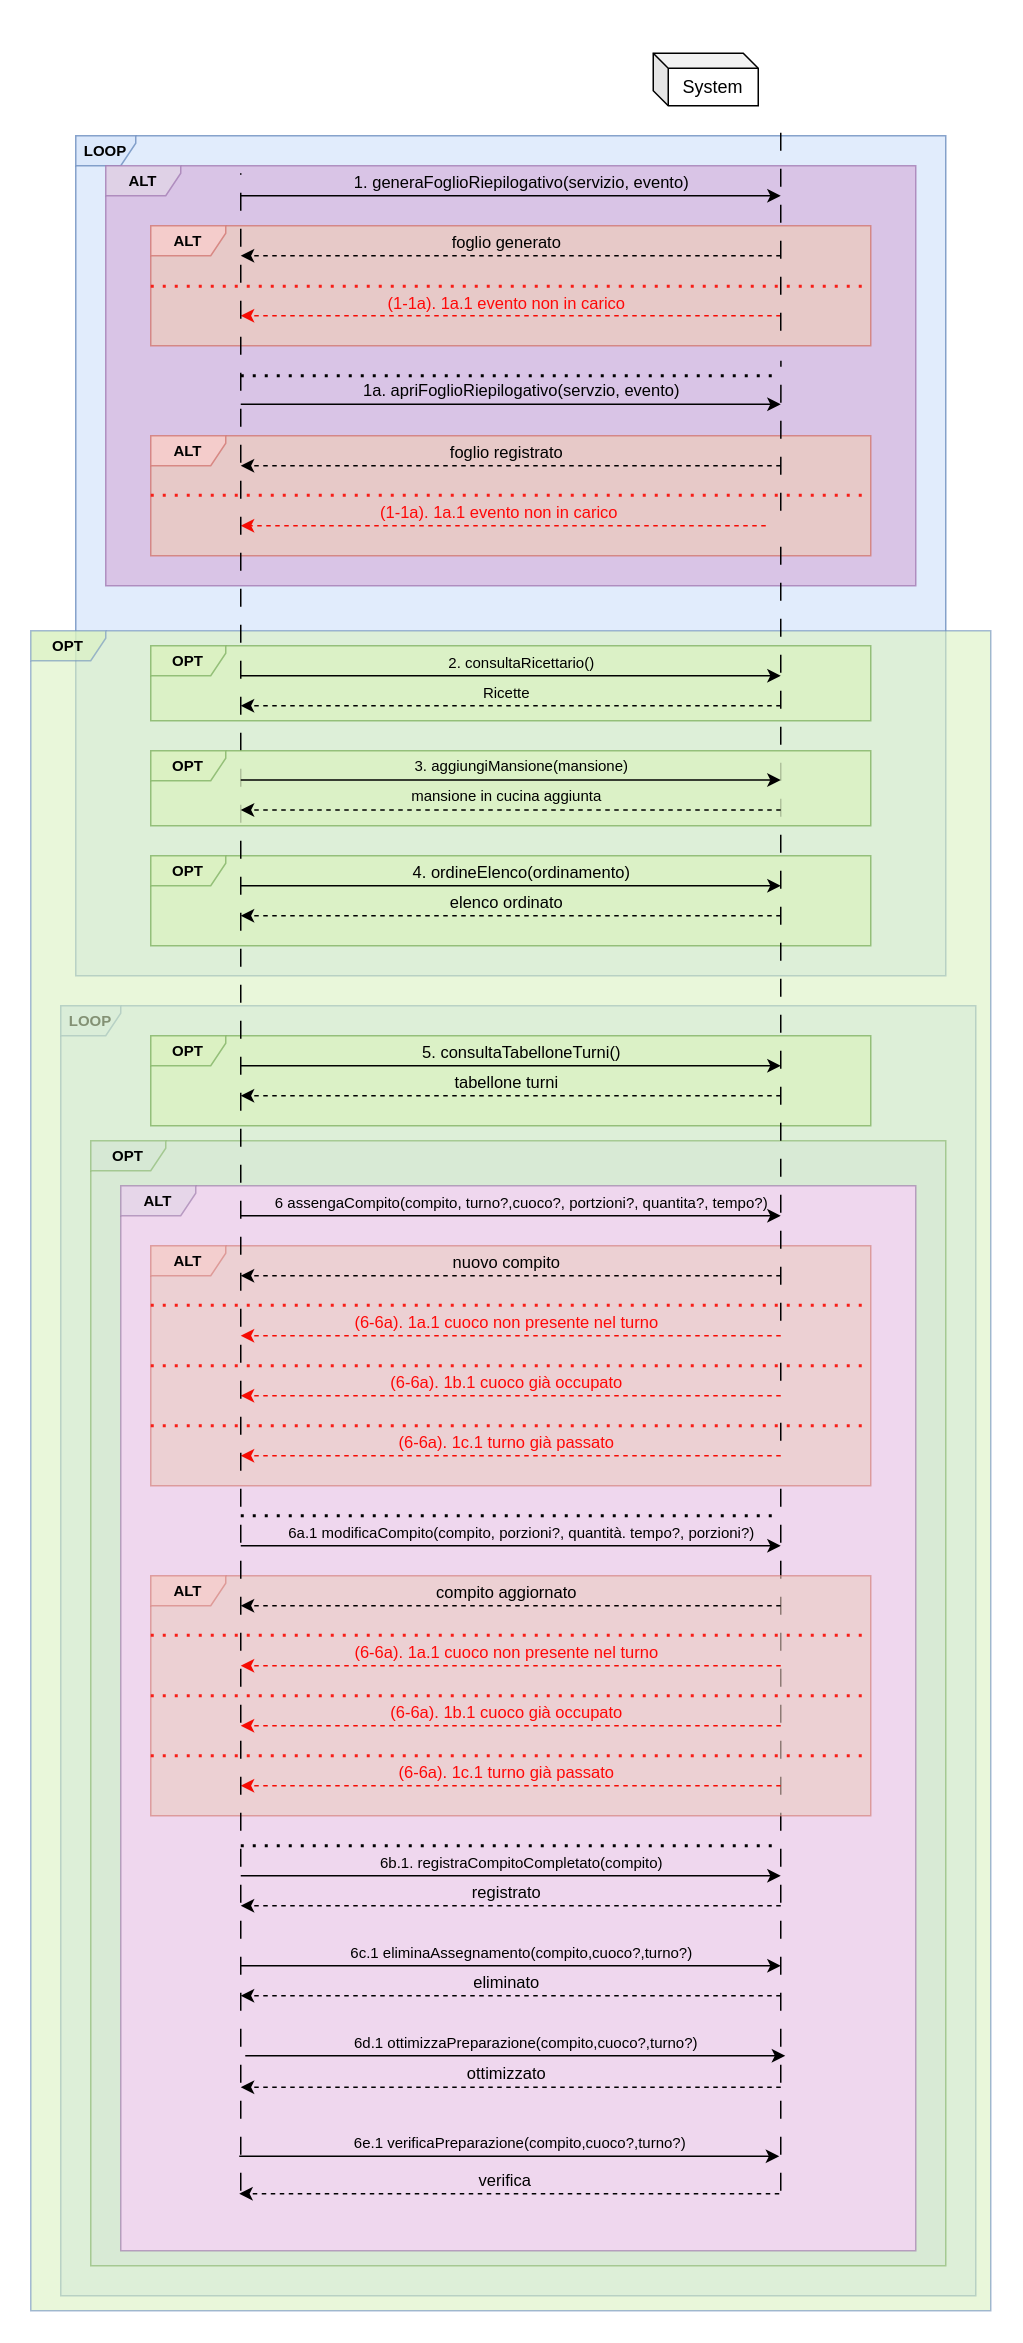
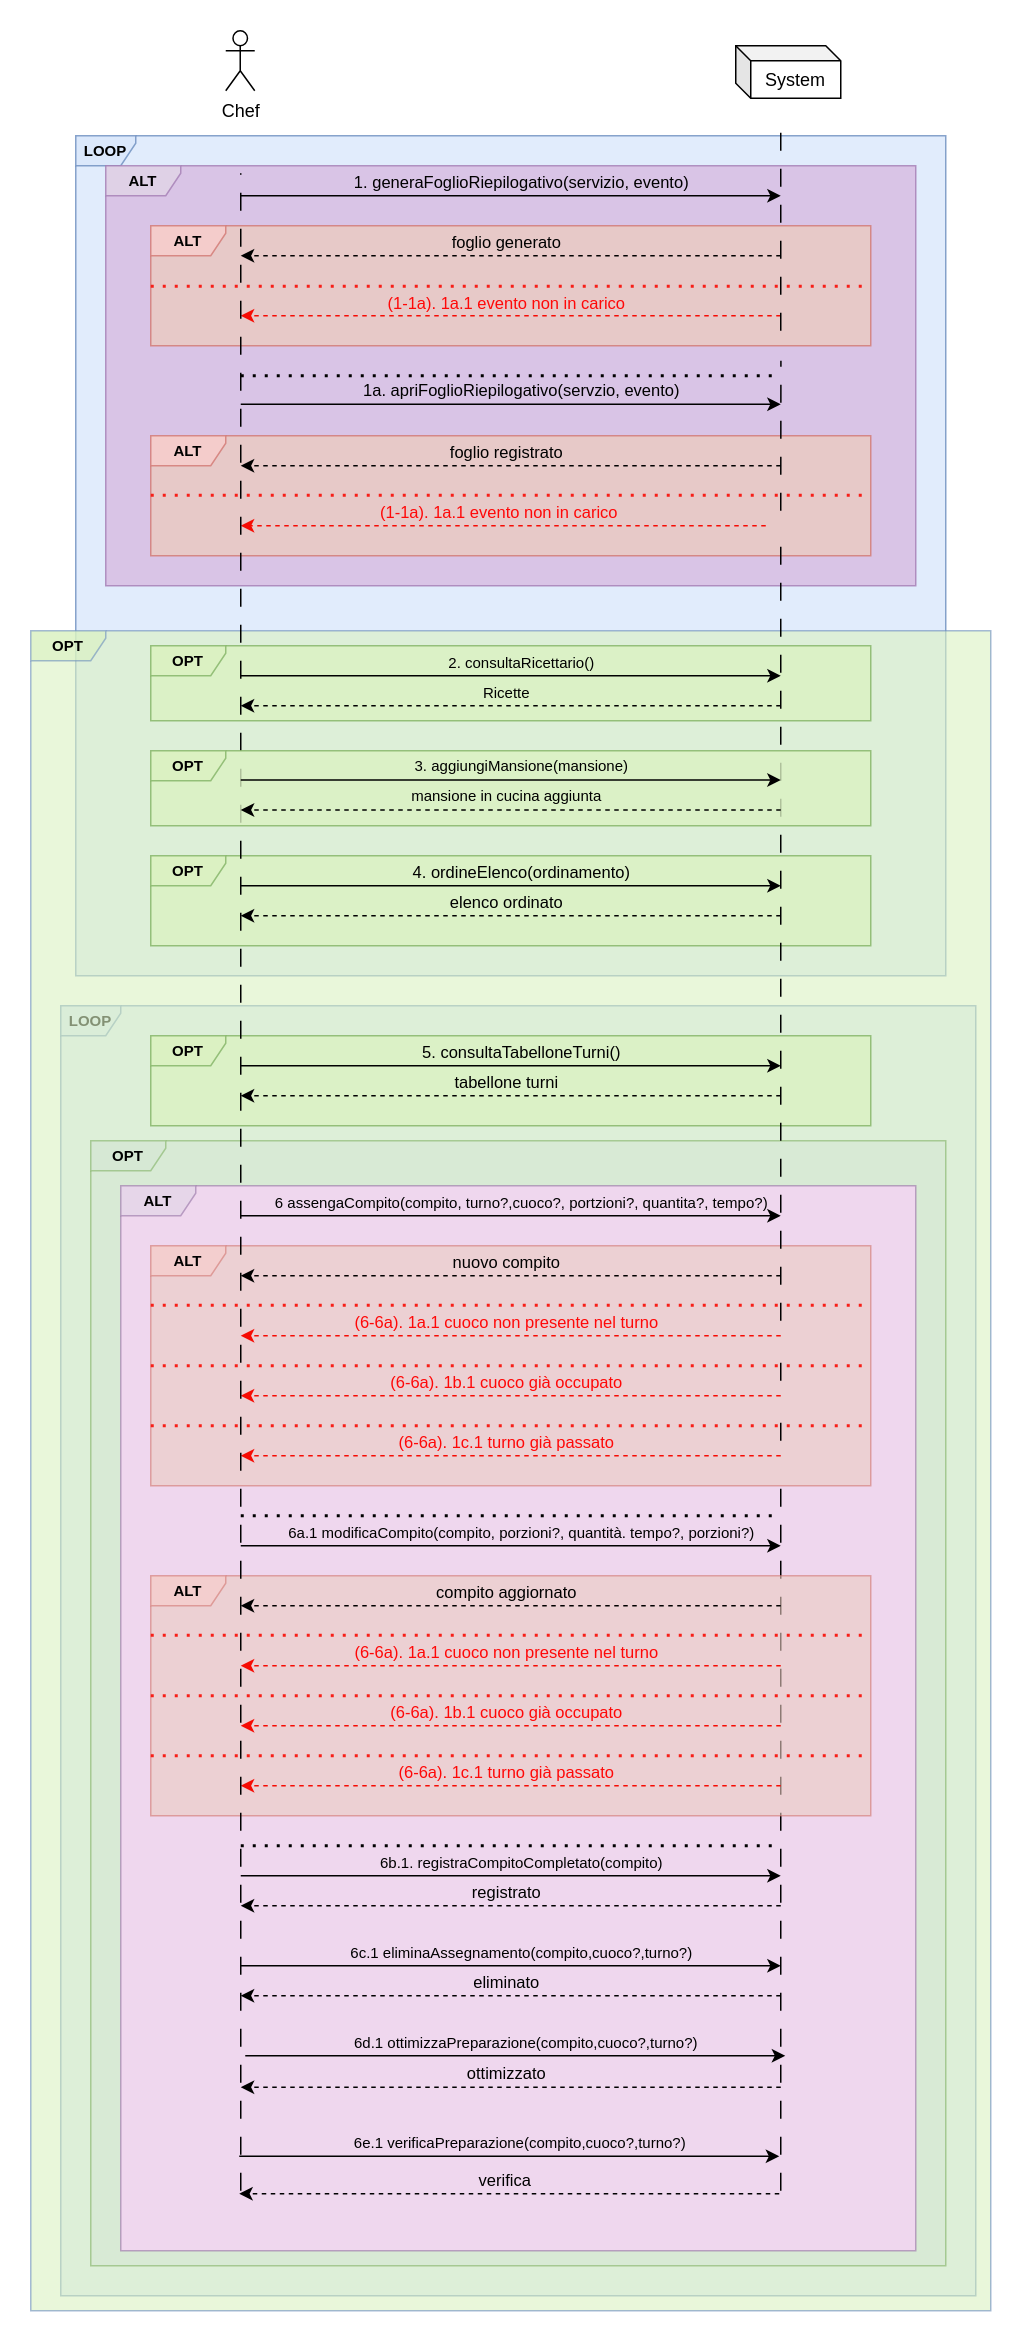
none -> (240, 61)
(706, 80) -> (788, 72)
